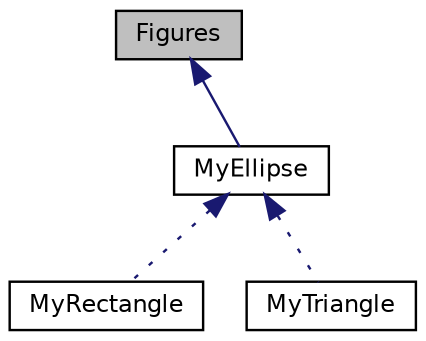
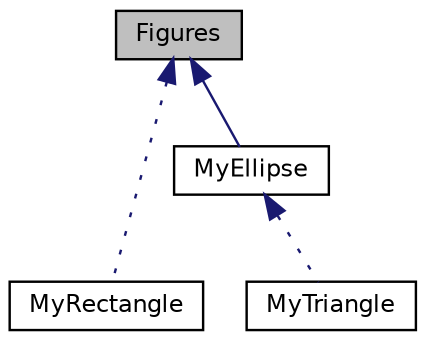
(170, 246) -> (139, 182)
